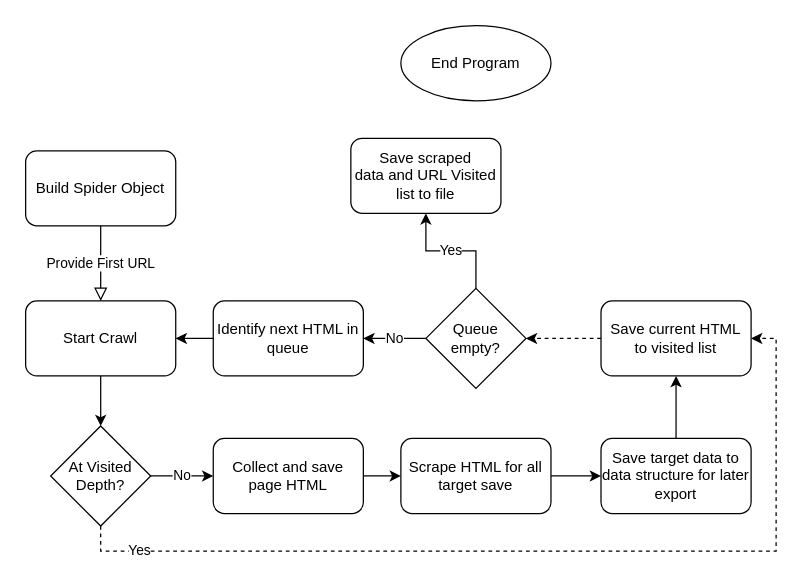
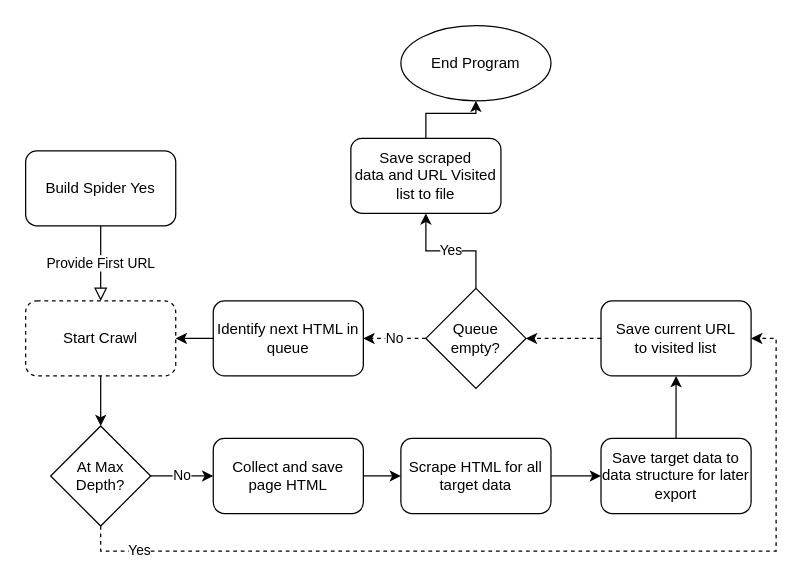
none -> (440, 113)
(101, 188) -> (101, 188)
(101, 338) -> (101, 338)
(412, 338) -> (412, 338)
(676, 338) -> (676, 338)
(101, 476) -> (101, 476)
(476, 476) -> (476, 476)
